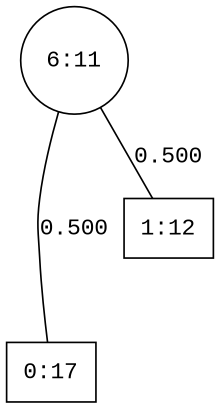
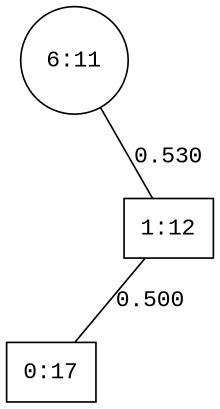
(169, 156) -> (169, 156)
(38, 226) -> (110, 300)
